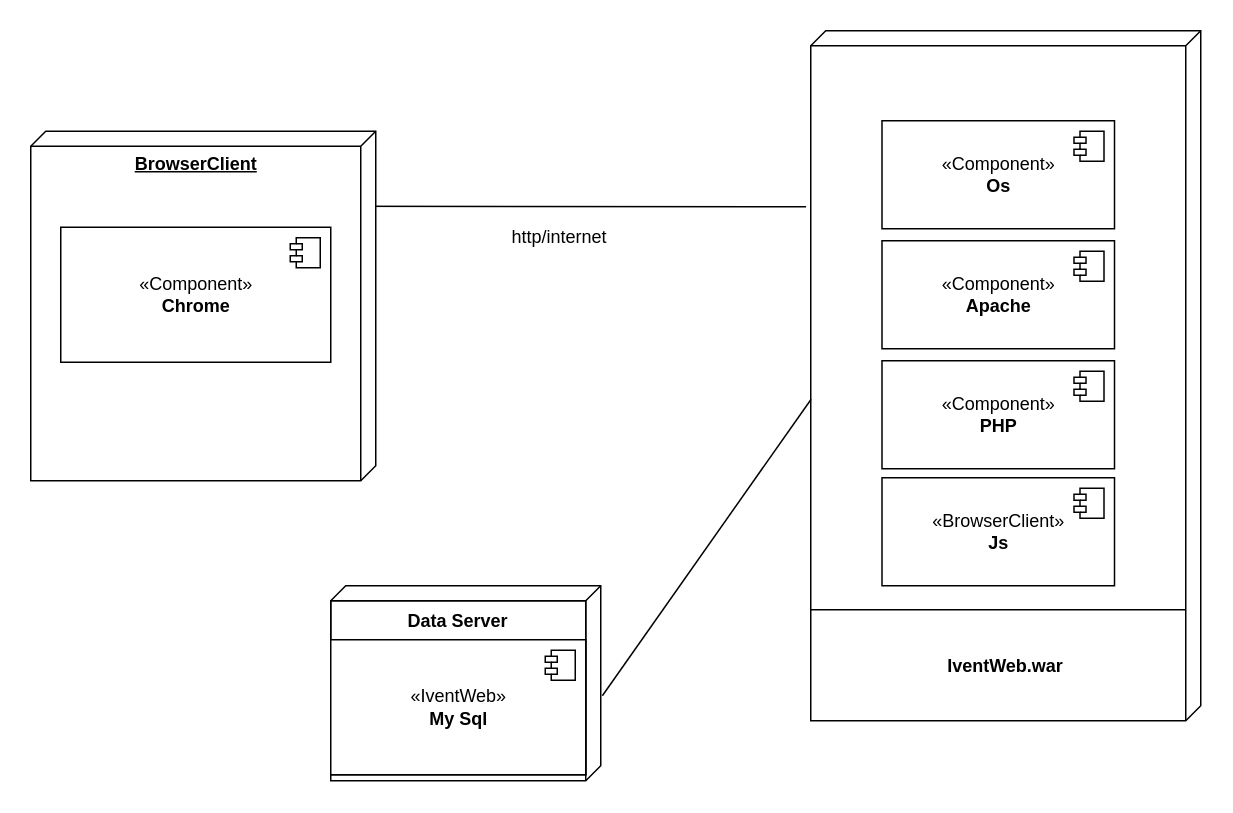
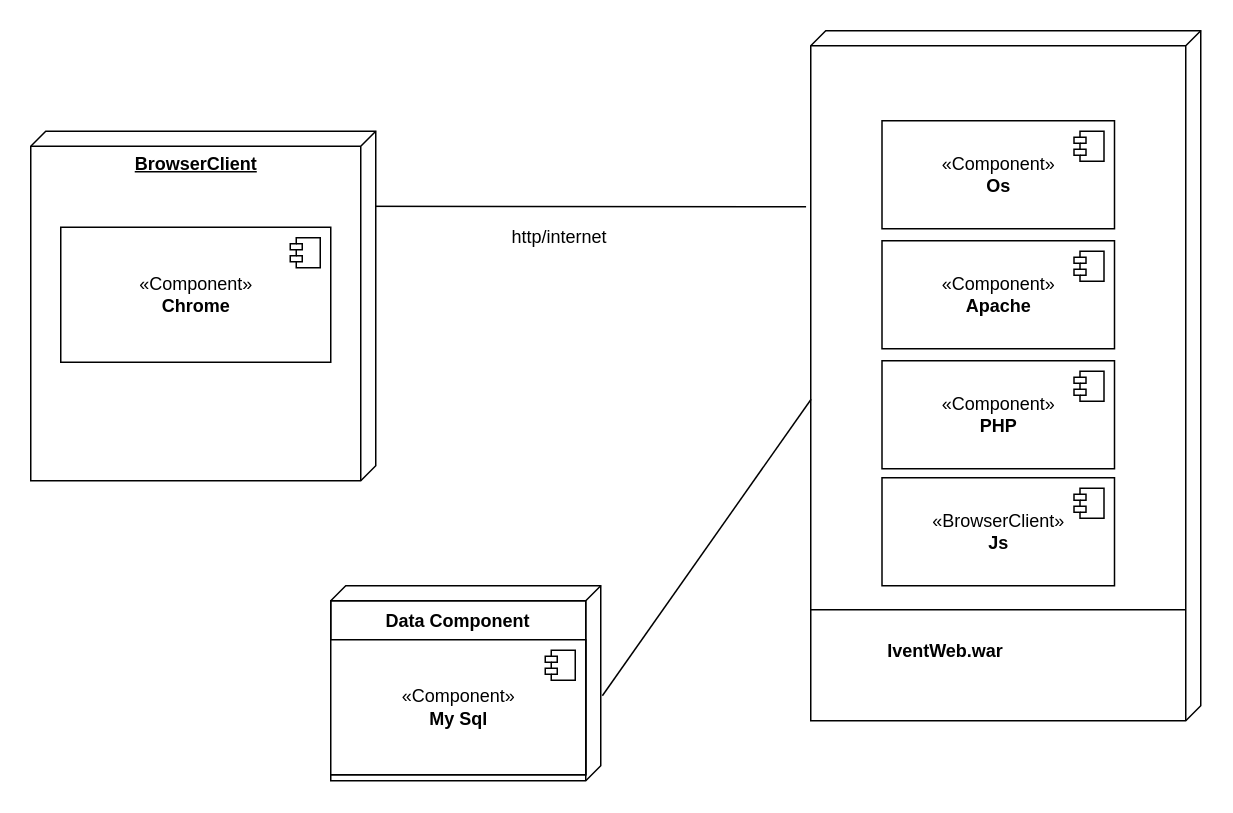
(458, 621) -> (458, 621)
(1006, 665) -> (946, 650)
(459, 707) -> (459, 707)
